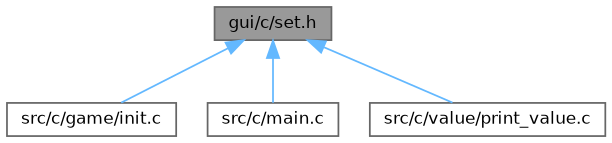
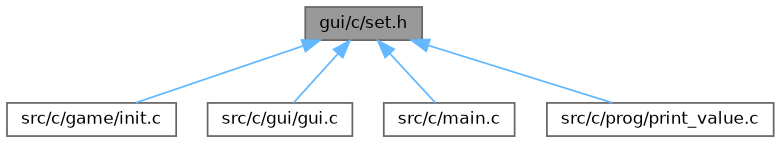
none -> (280, 119)
(488, 119) -> (660, 119)
